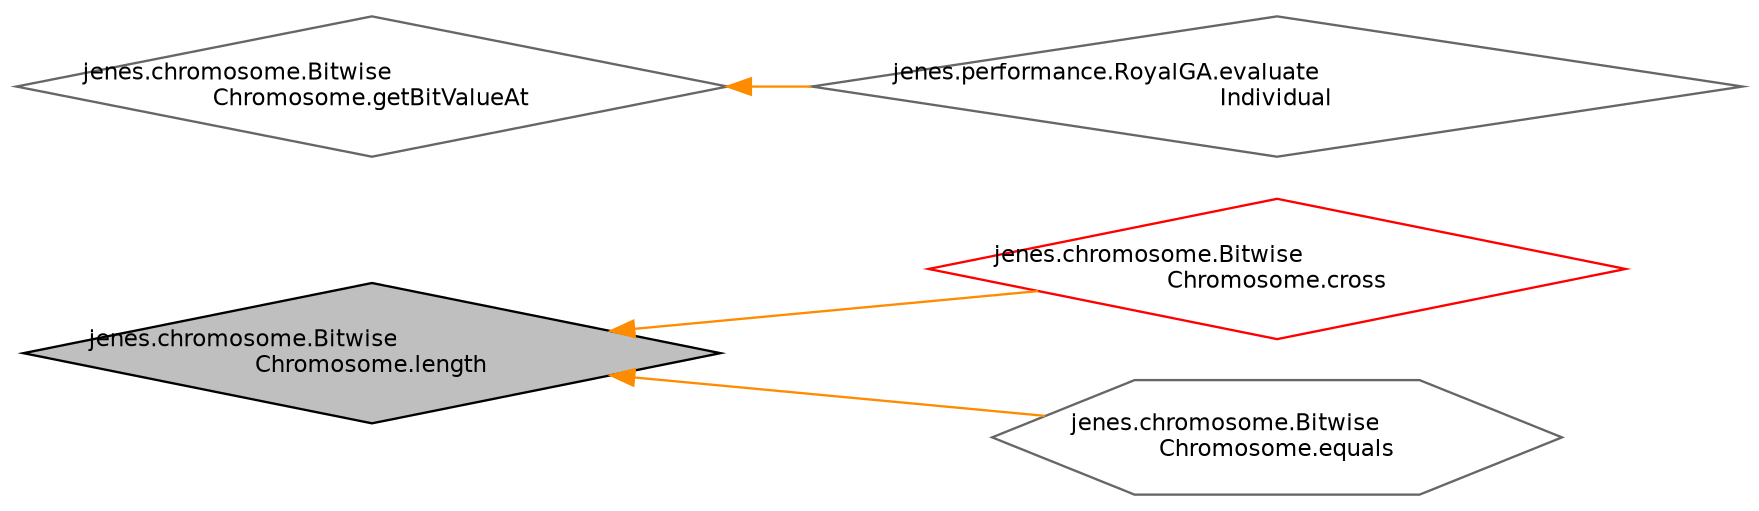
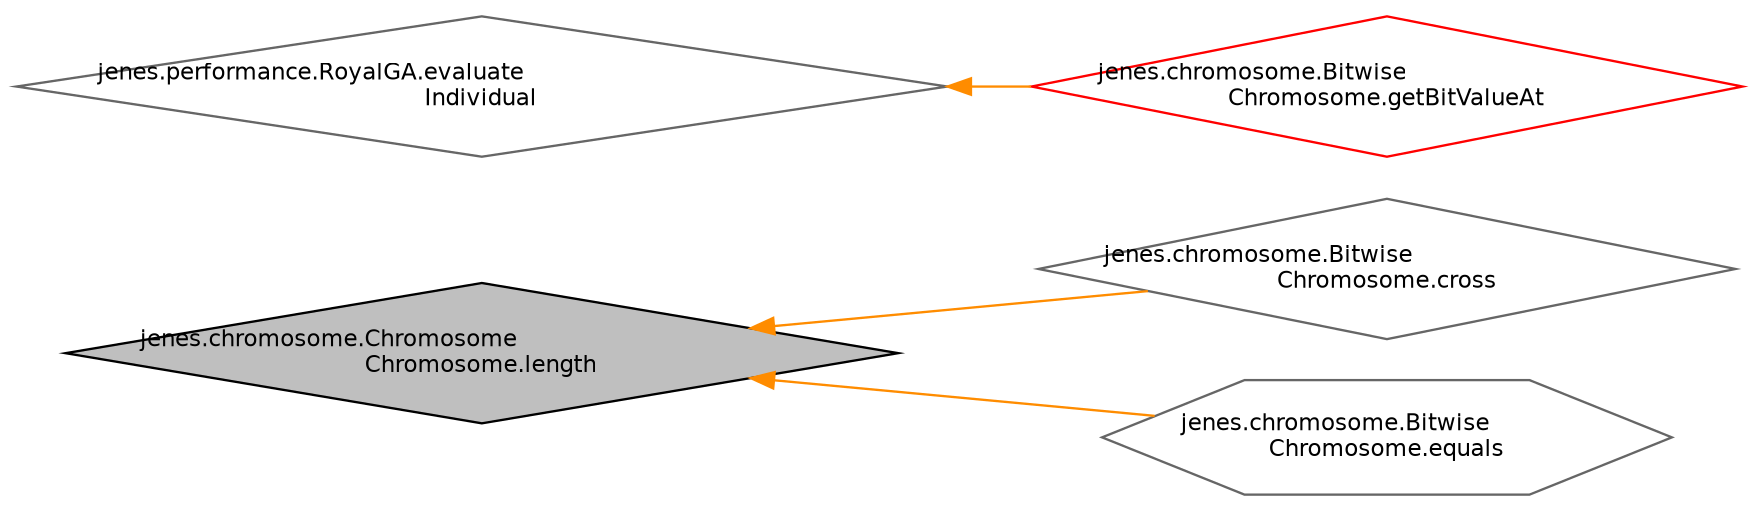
(372, 87) -> (1387, 87)
(781, 87) -> (1001, 87)
(1277, 269) -> (1387, 269)
(372, 353) -> (482, 353)
